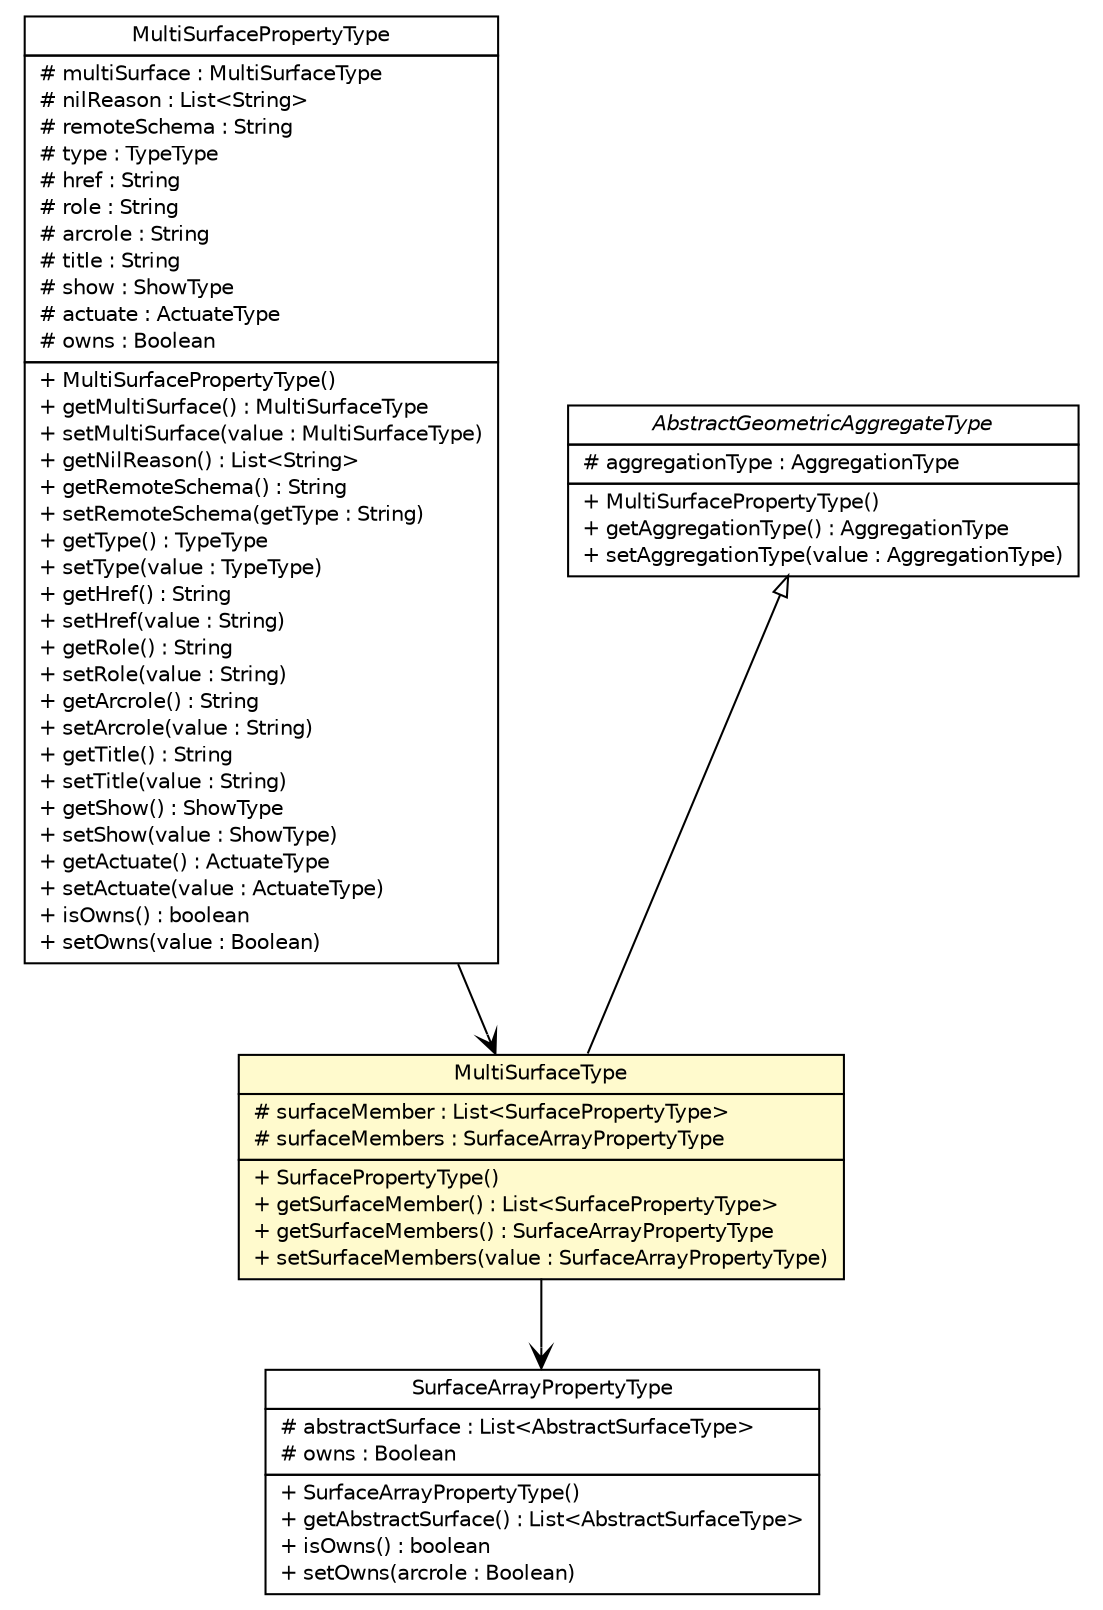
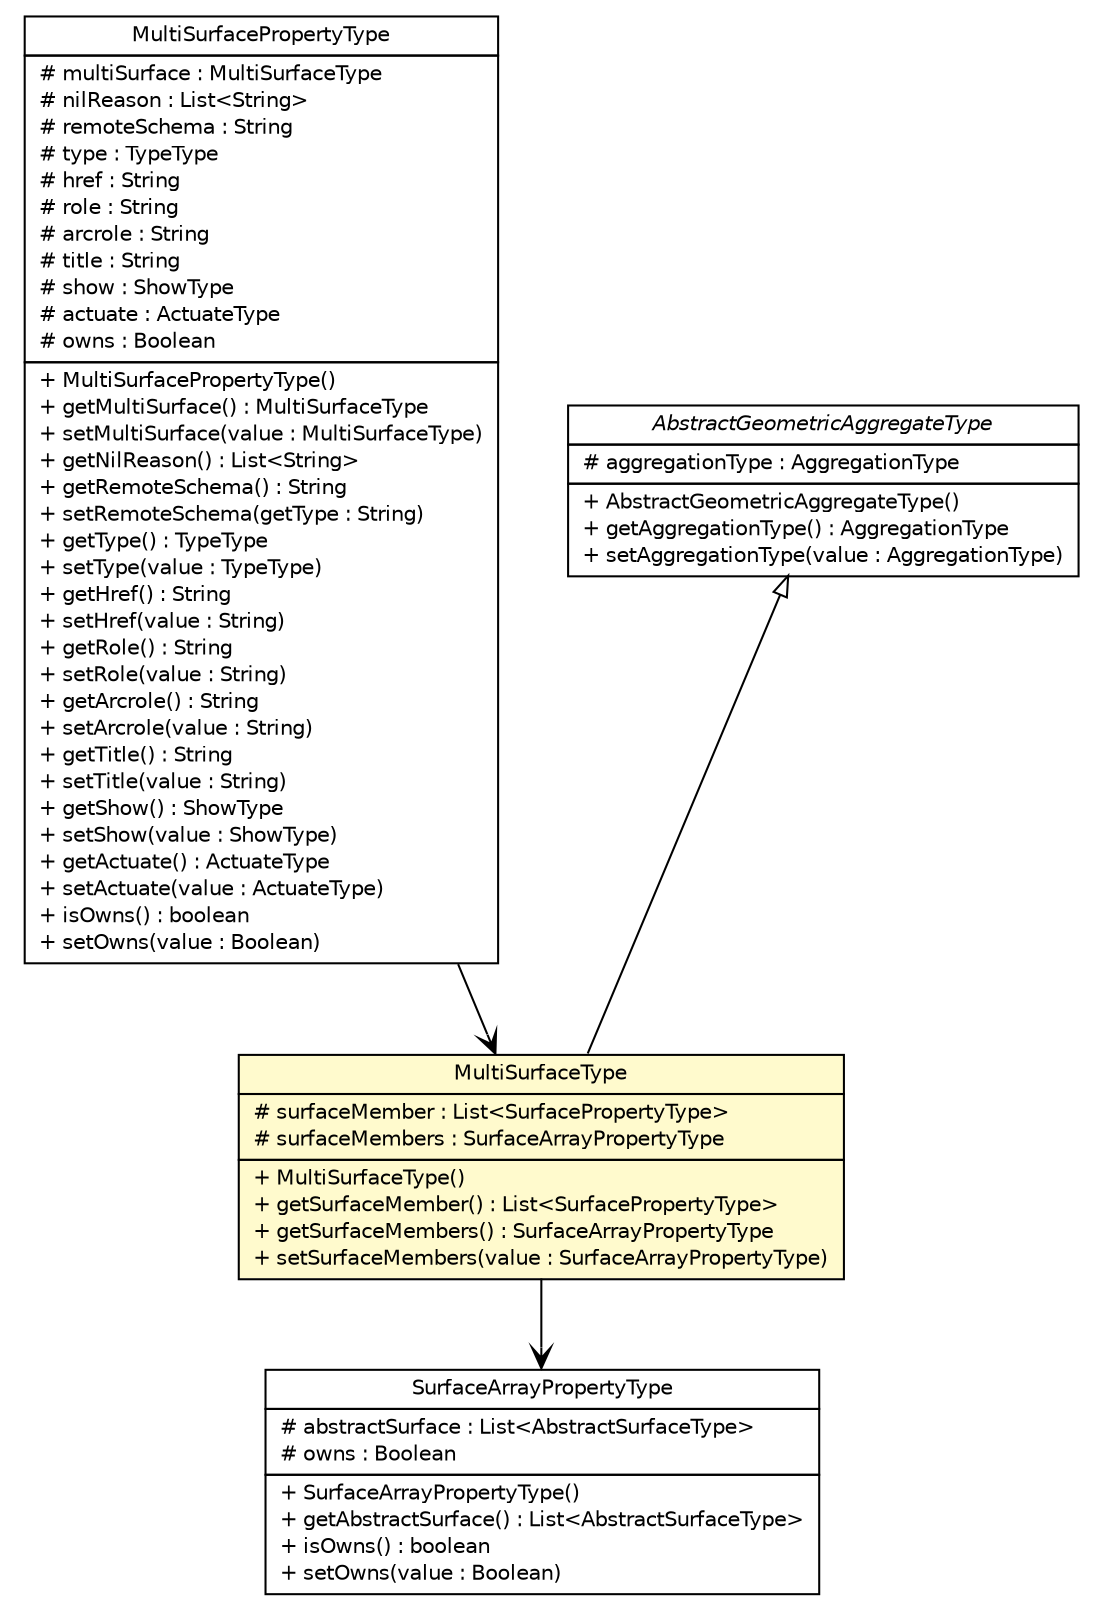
(732, 502) -> (772, 502)
(377, 1178) -> (359, 1178)
(428, 1574) -> (421, 1574)
